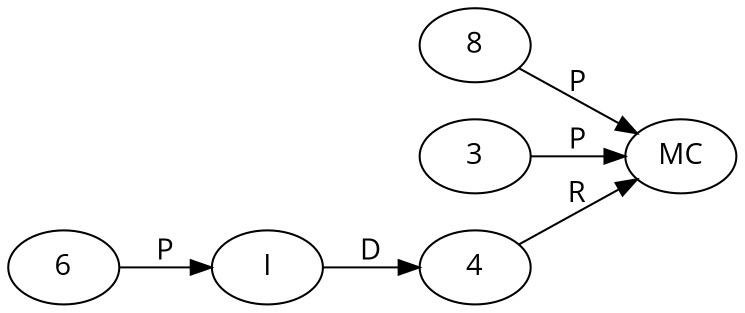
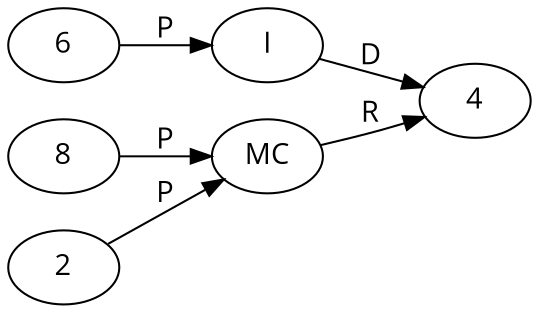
(475, 156) -> (64, 267)
(569, 217) -> (363, 135)
